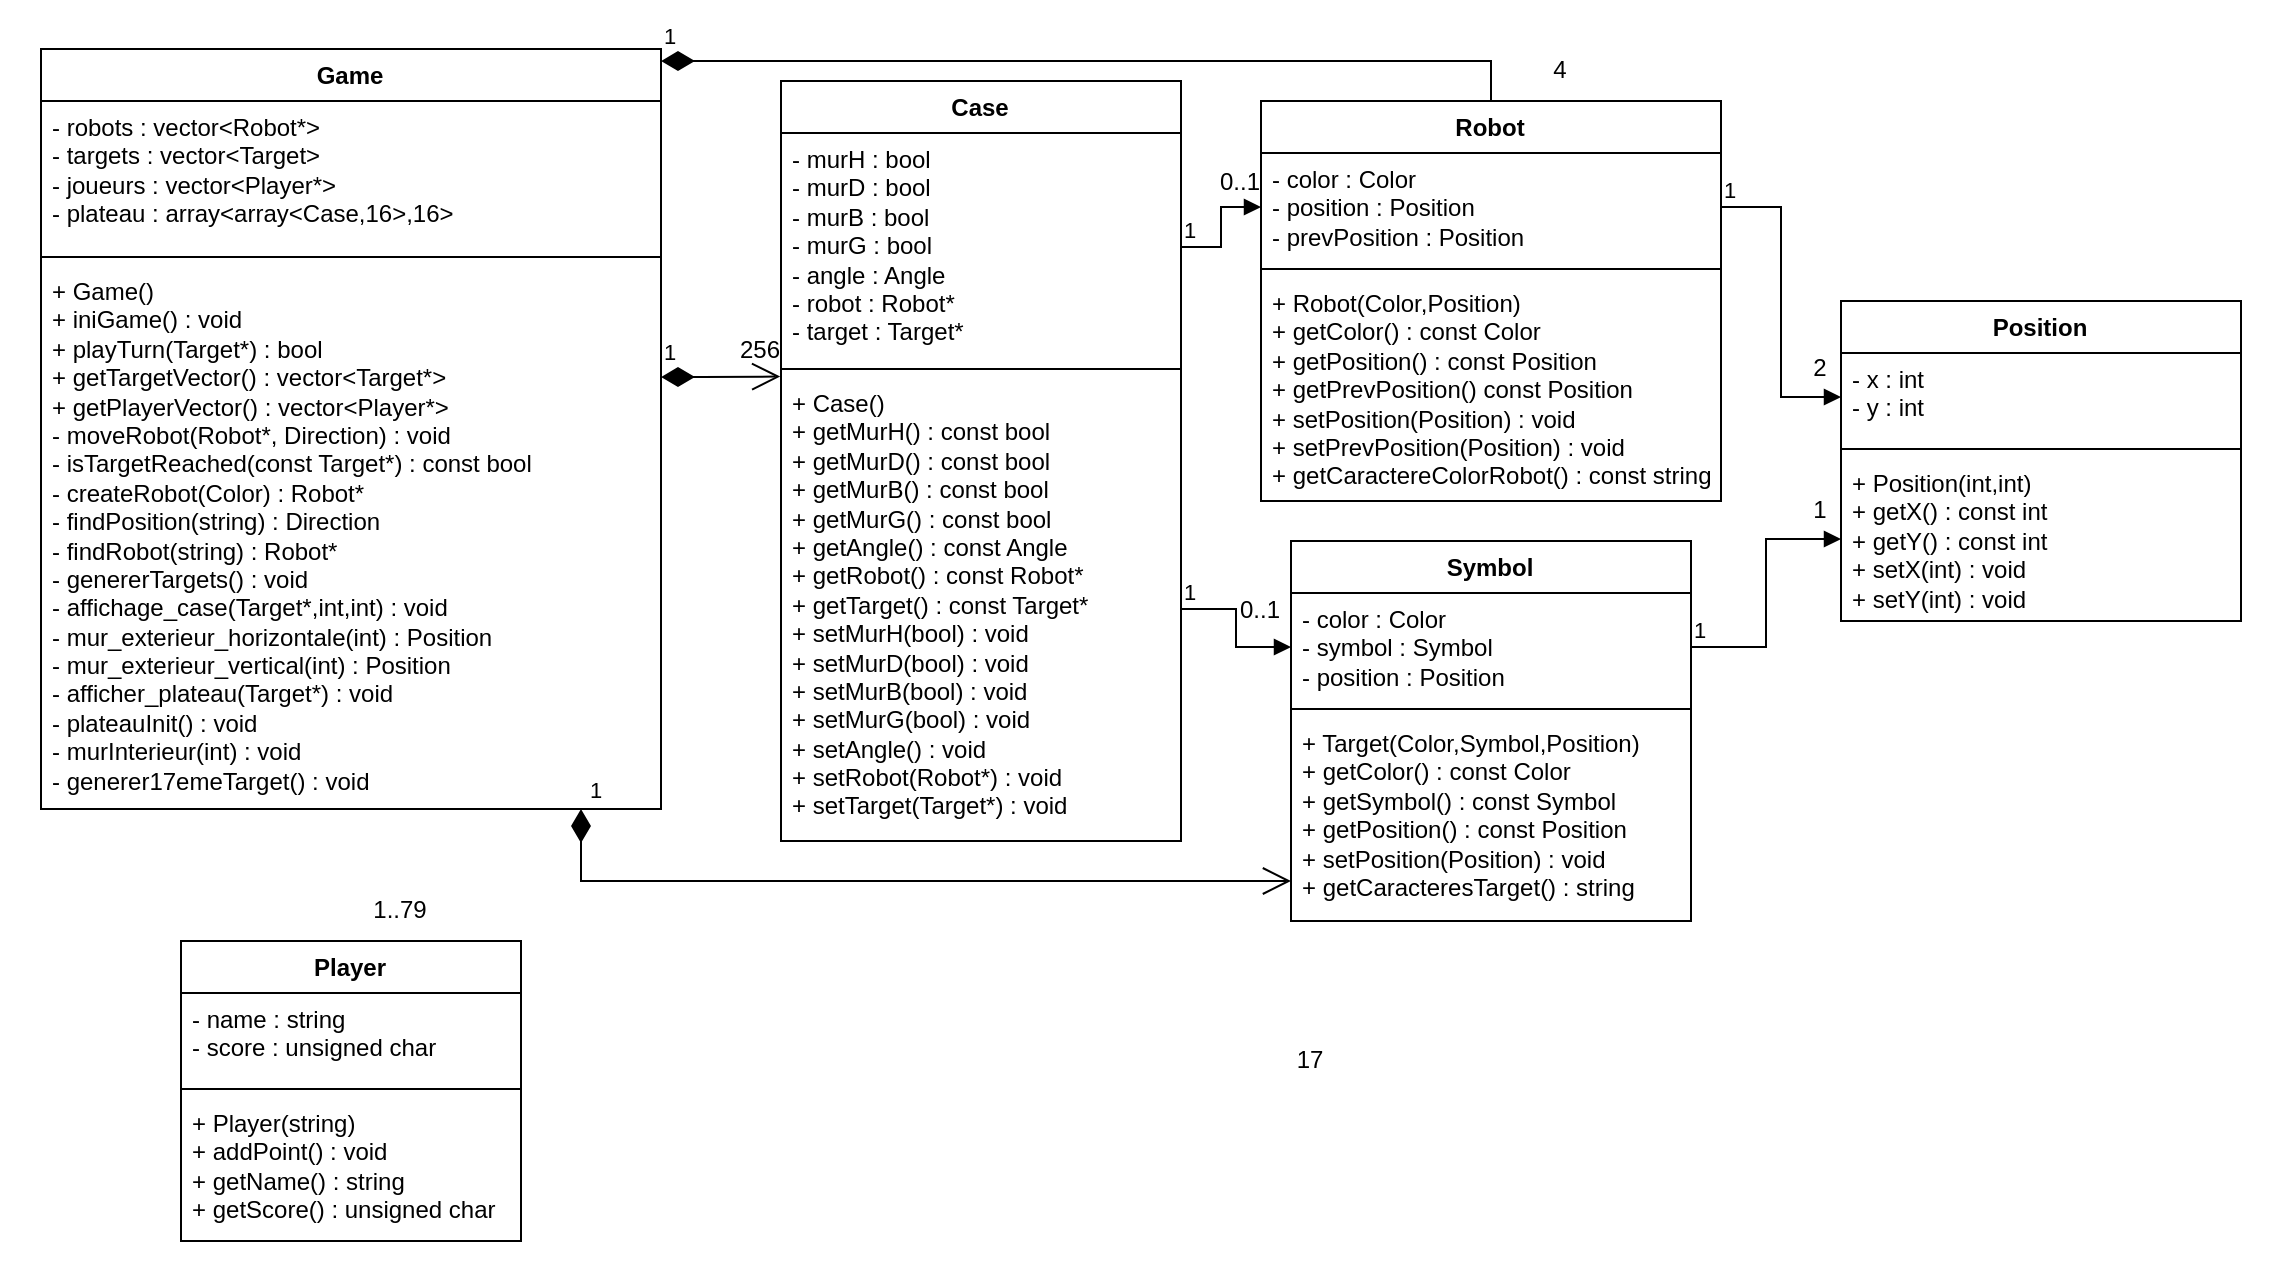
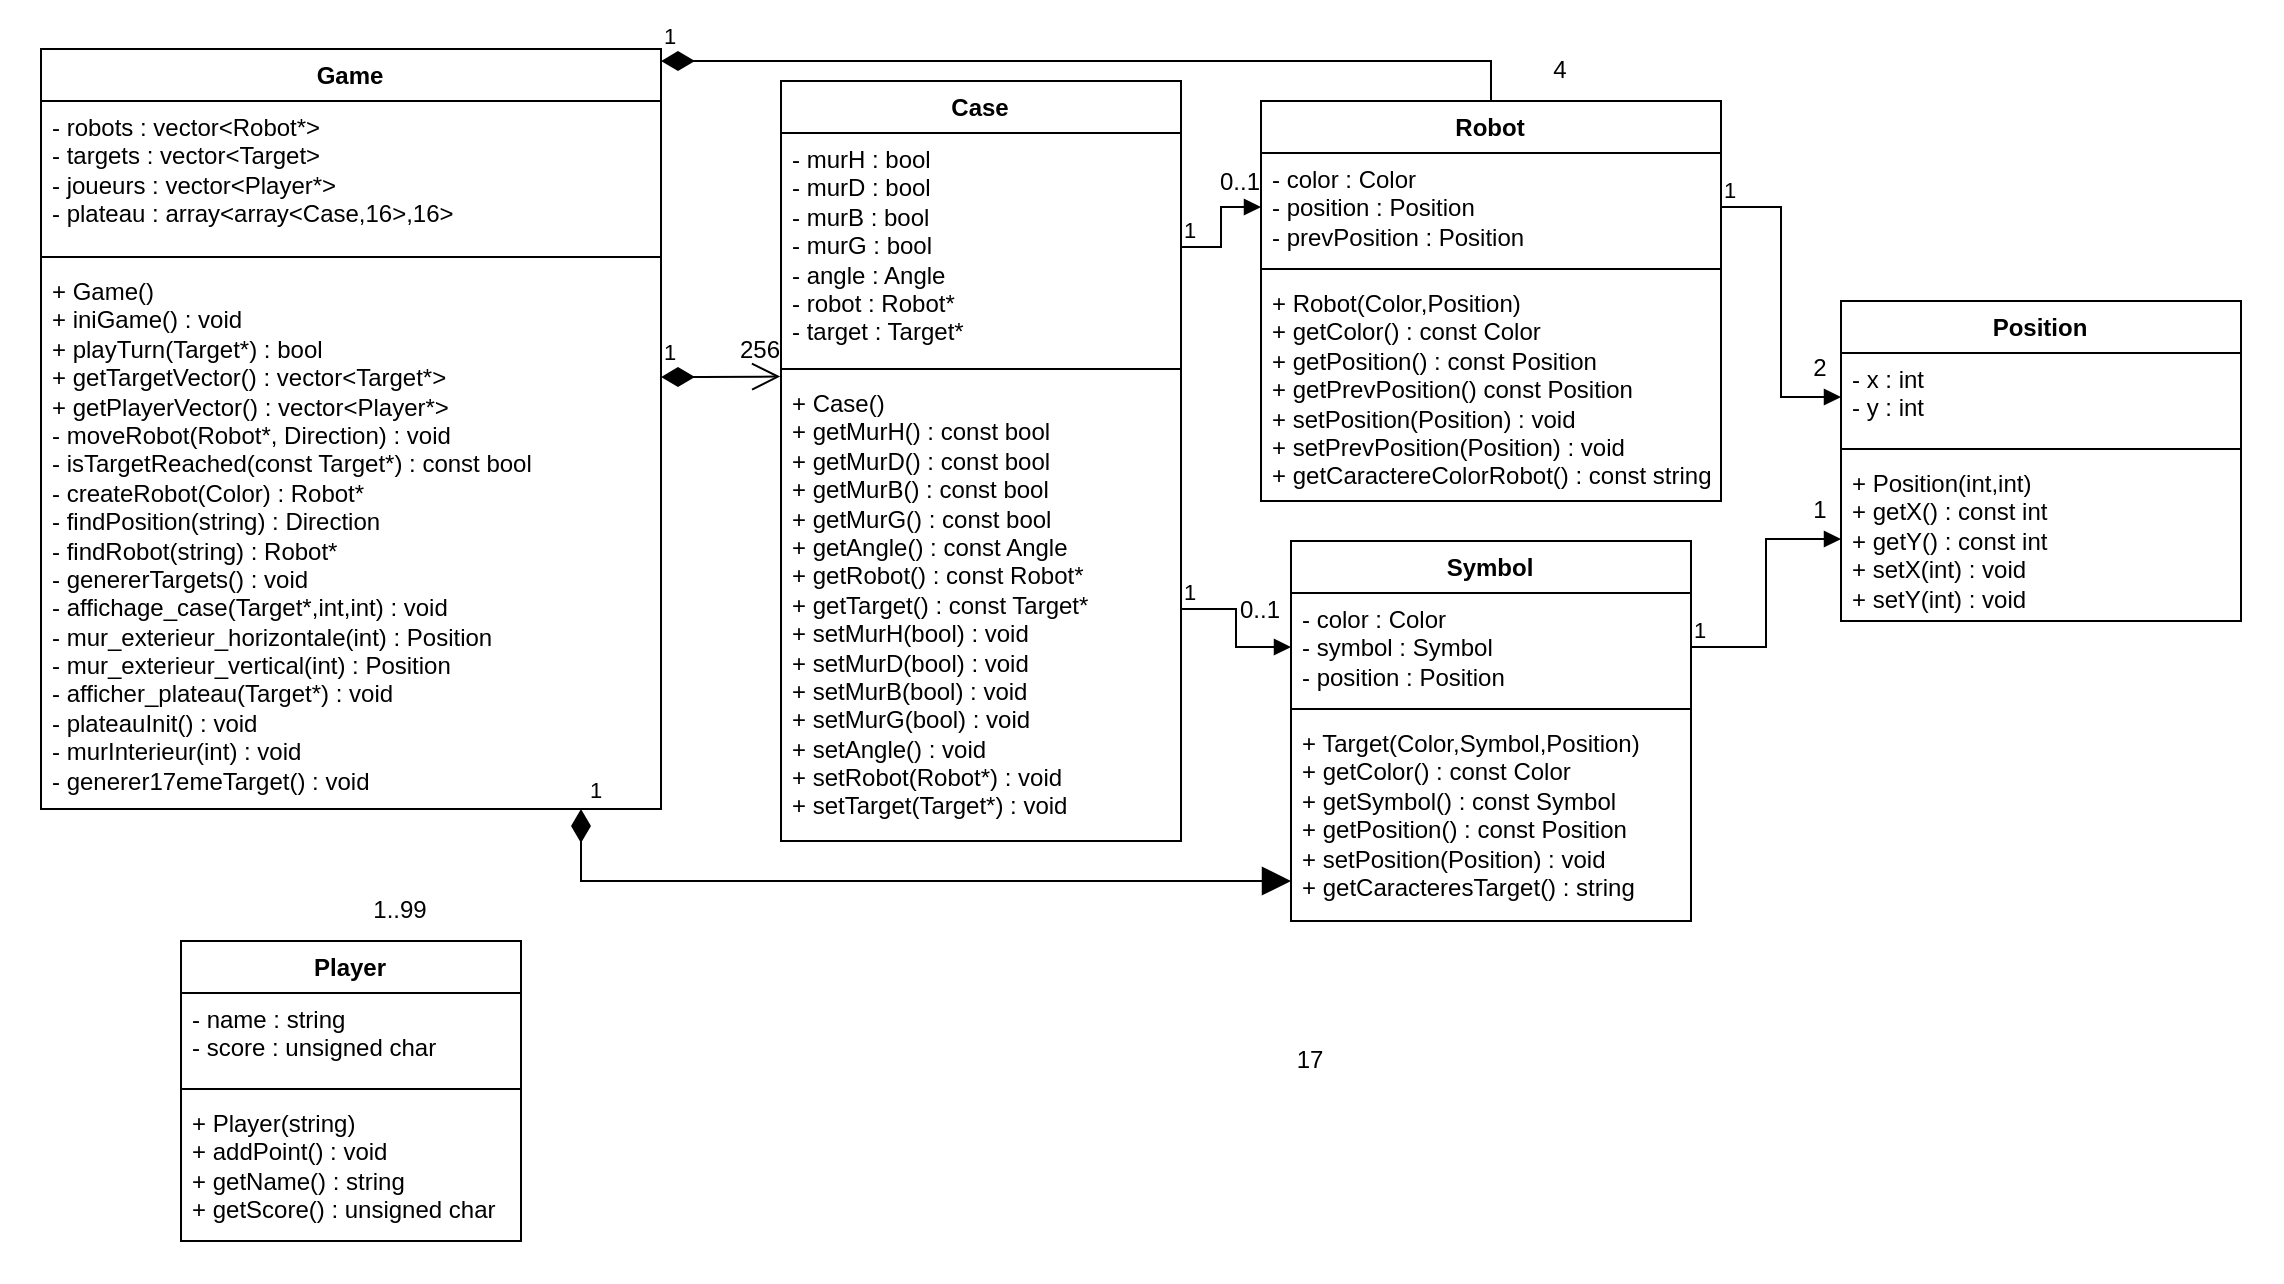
(1272, 881) -> (1261, 881)
(401, 911) -> (401, 911)
